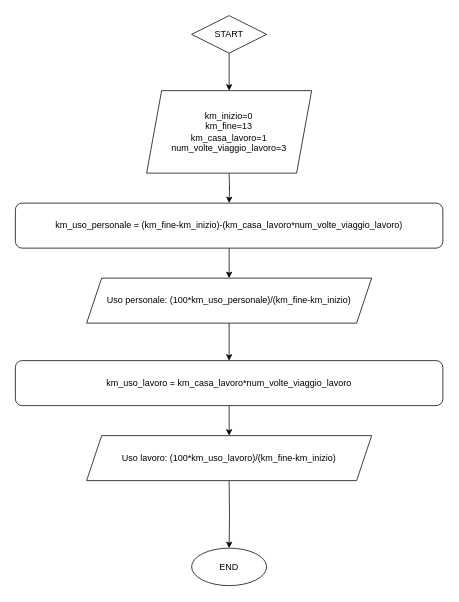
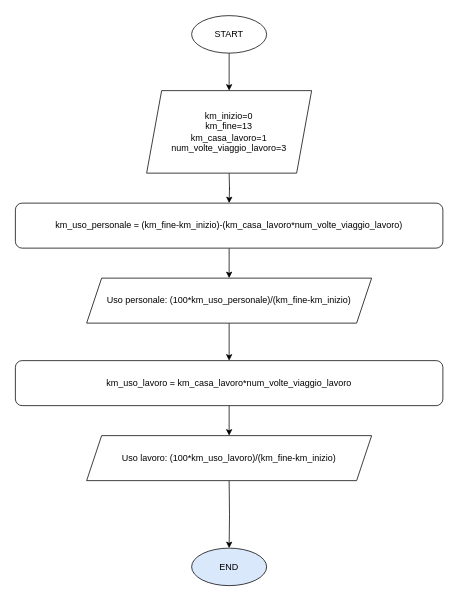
(229, 34) -> (229, 34)
(229, 567) -> (229, 567)
